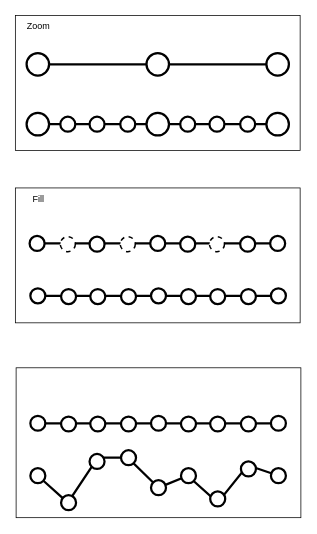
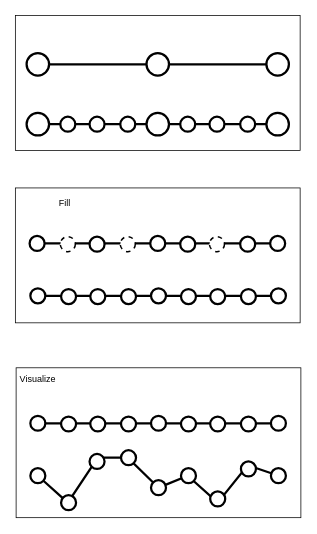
(39, 27) -> none
(39, 199) -> (65, 203)
none -> (38, 379)
